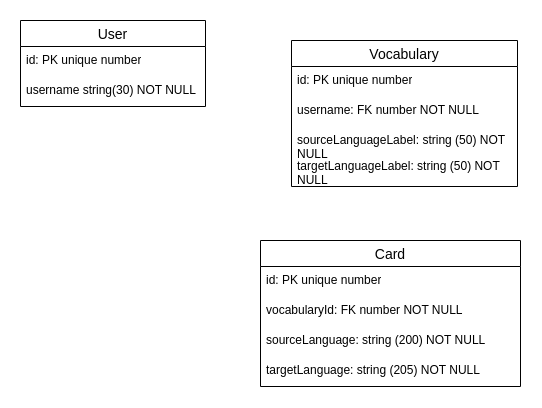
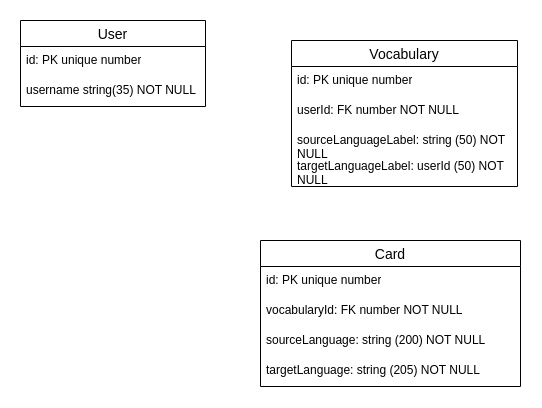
(114, 98) -> (114, 98)
(384, 111) -> (377, 111)
(406, 172) -> (406, 172)
